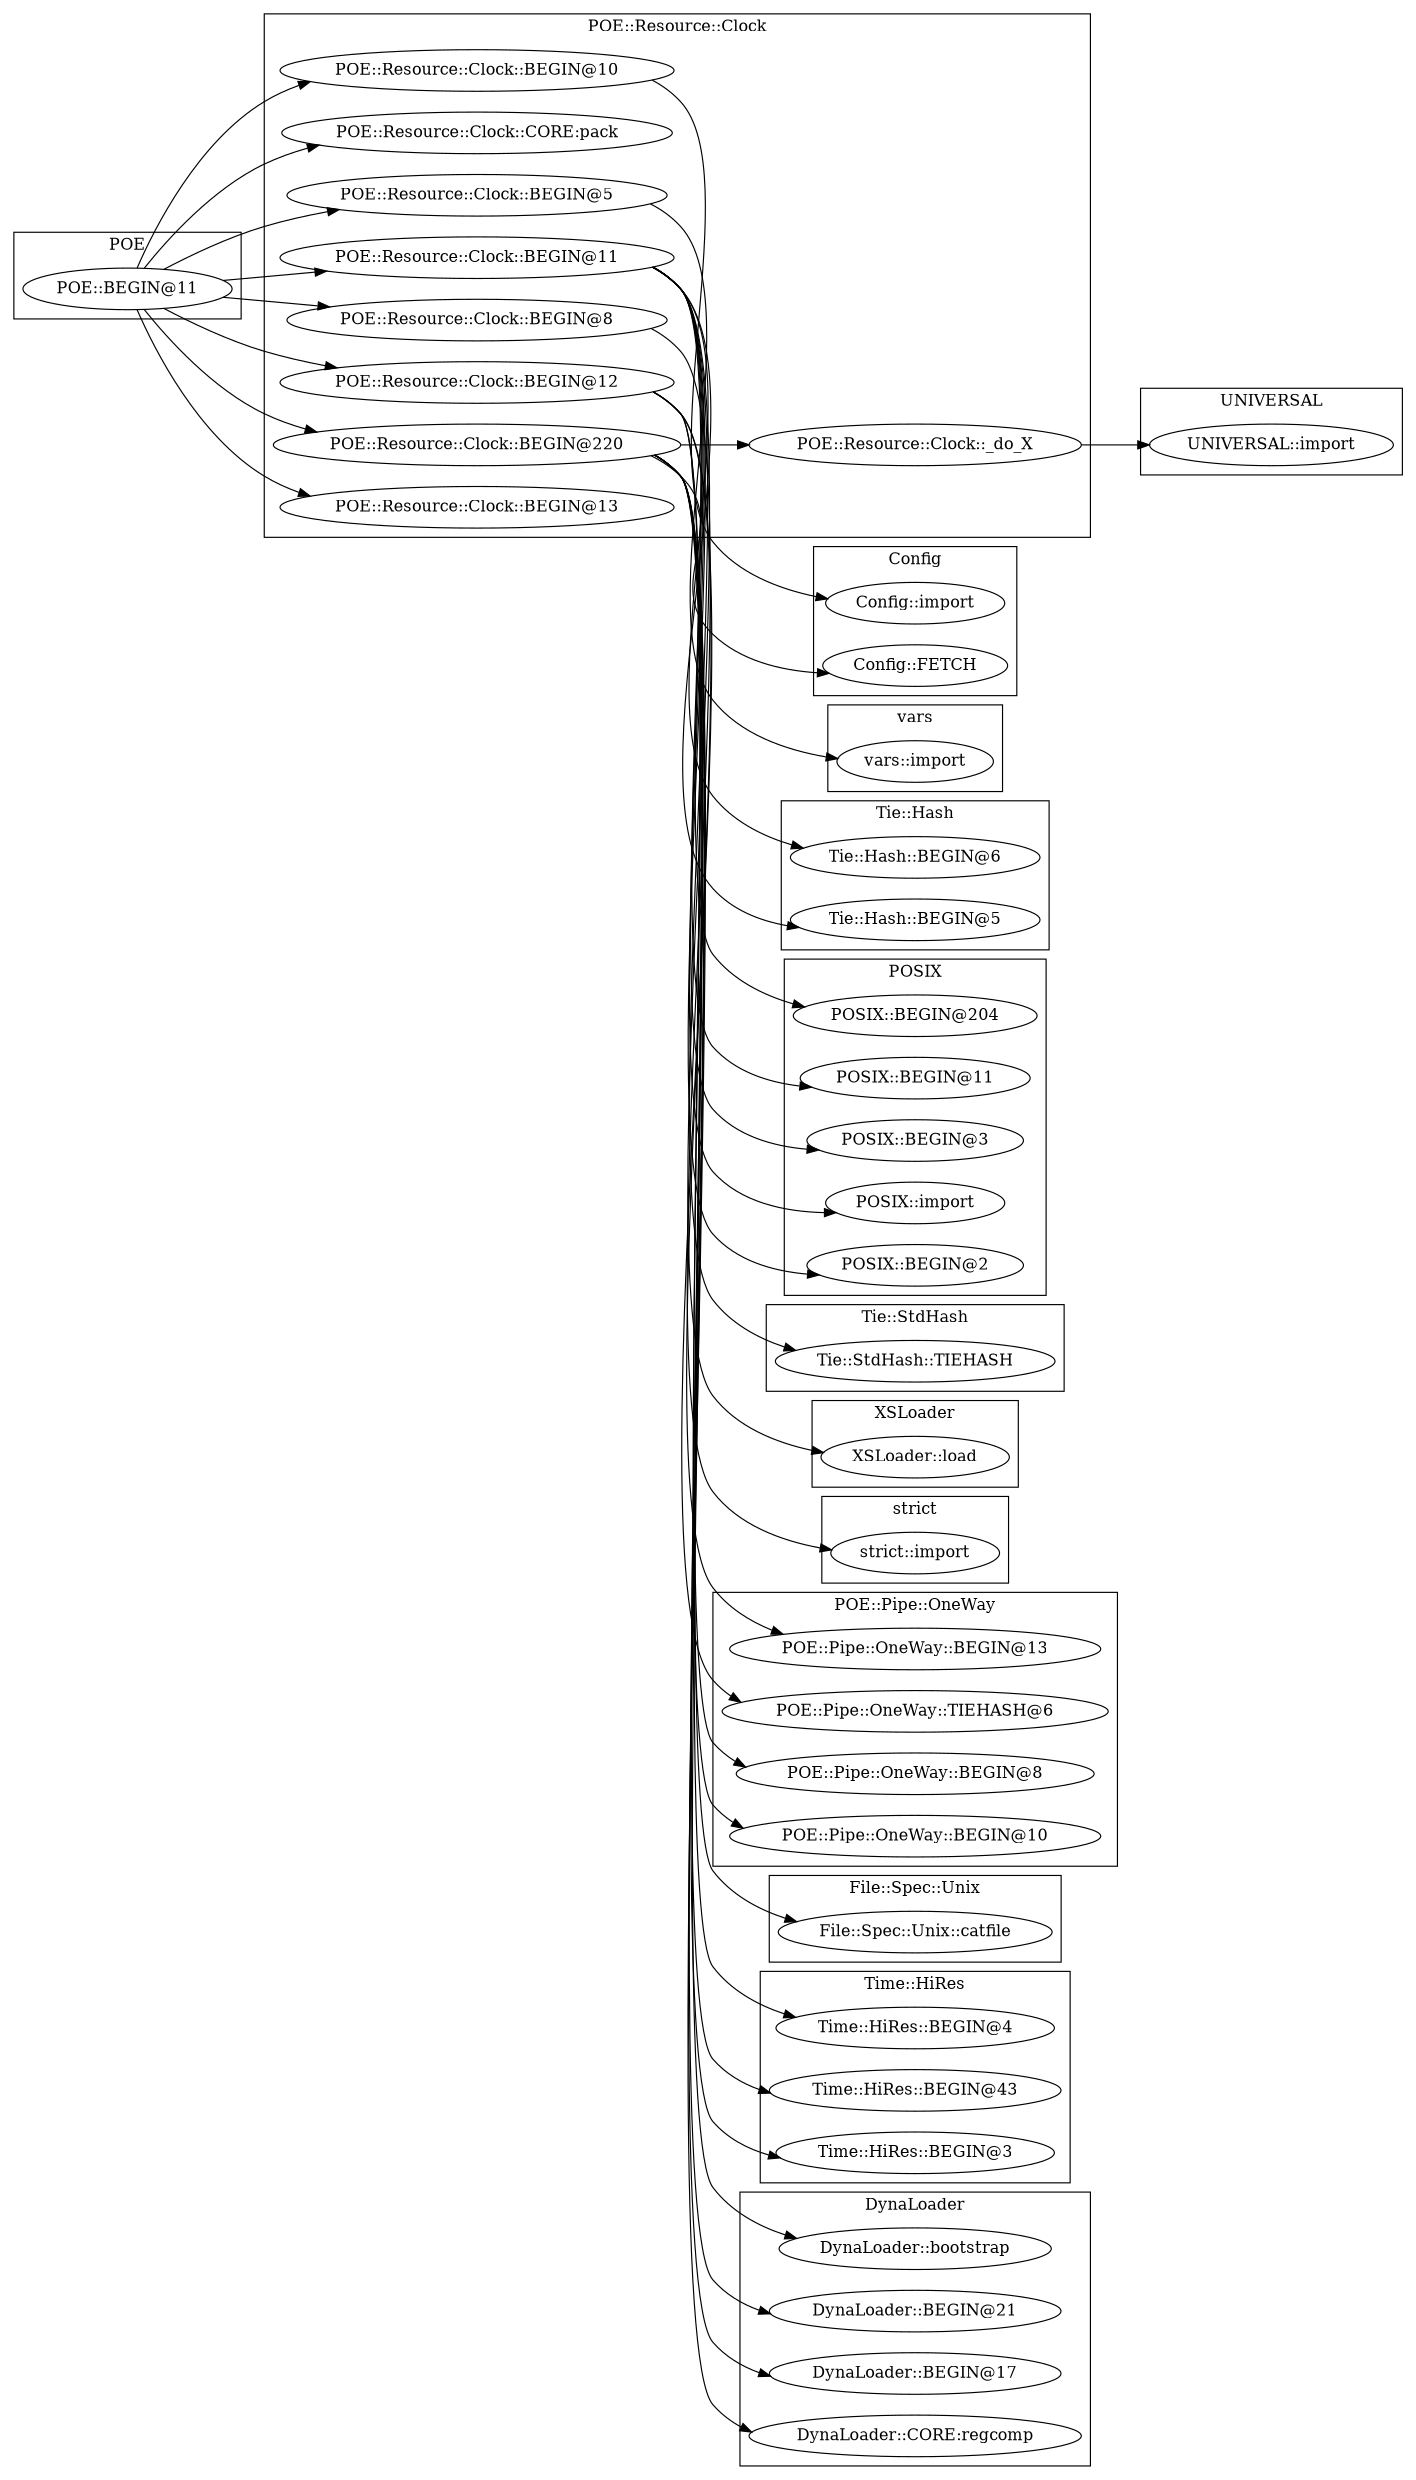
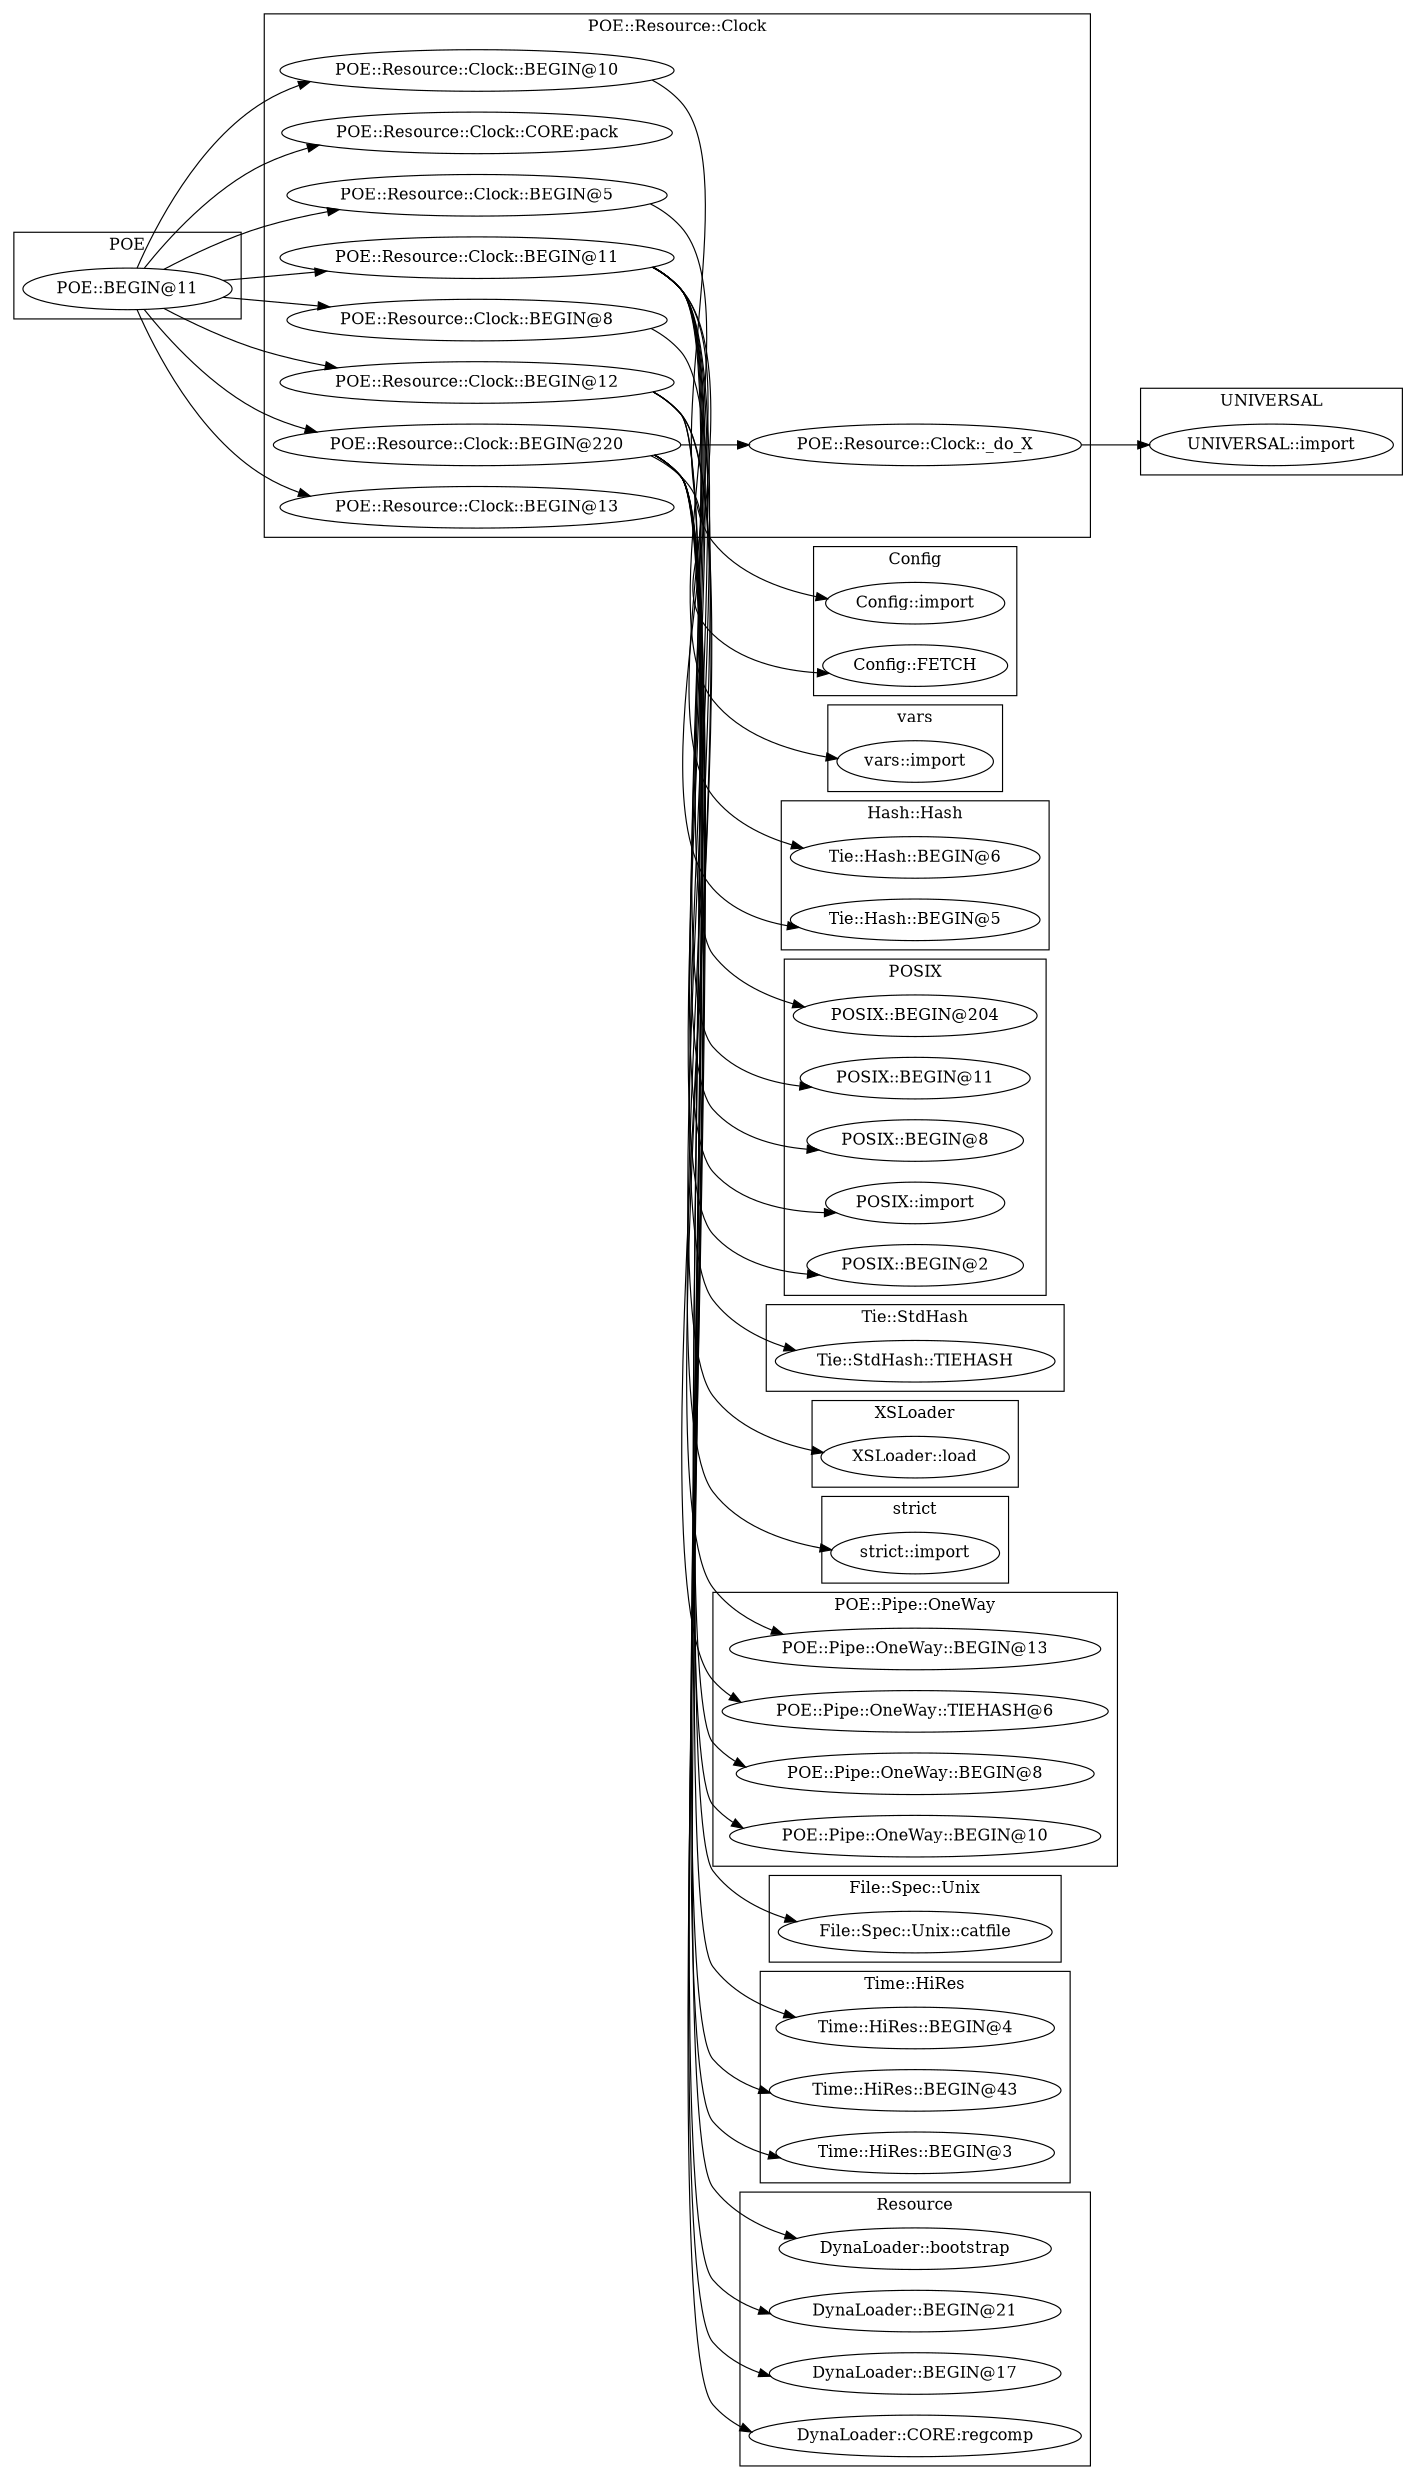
(915, 814) -> (915, 814)
(915, 1141) -> (915, 1141)
(915, 2205) -> (915, 2205)
